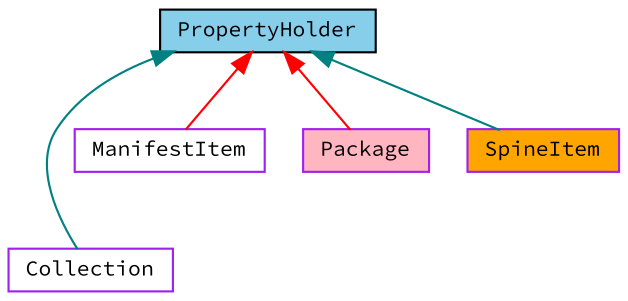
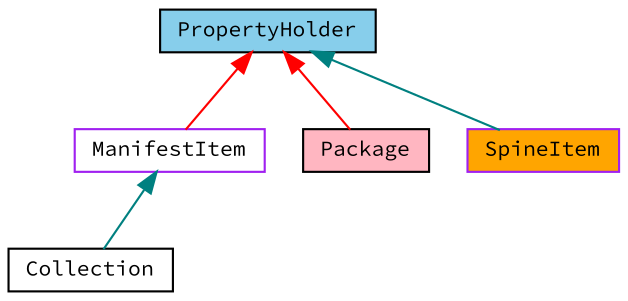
(55, 132) -> (124, 220)
(366, 150) -> (366, 150)
(91, 270) -> (91, 270)
